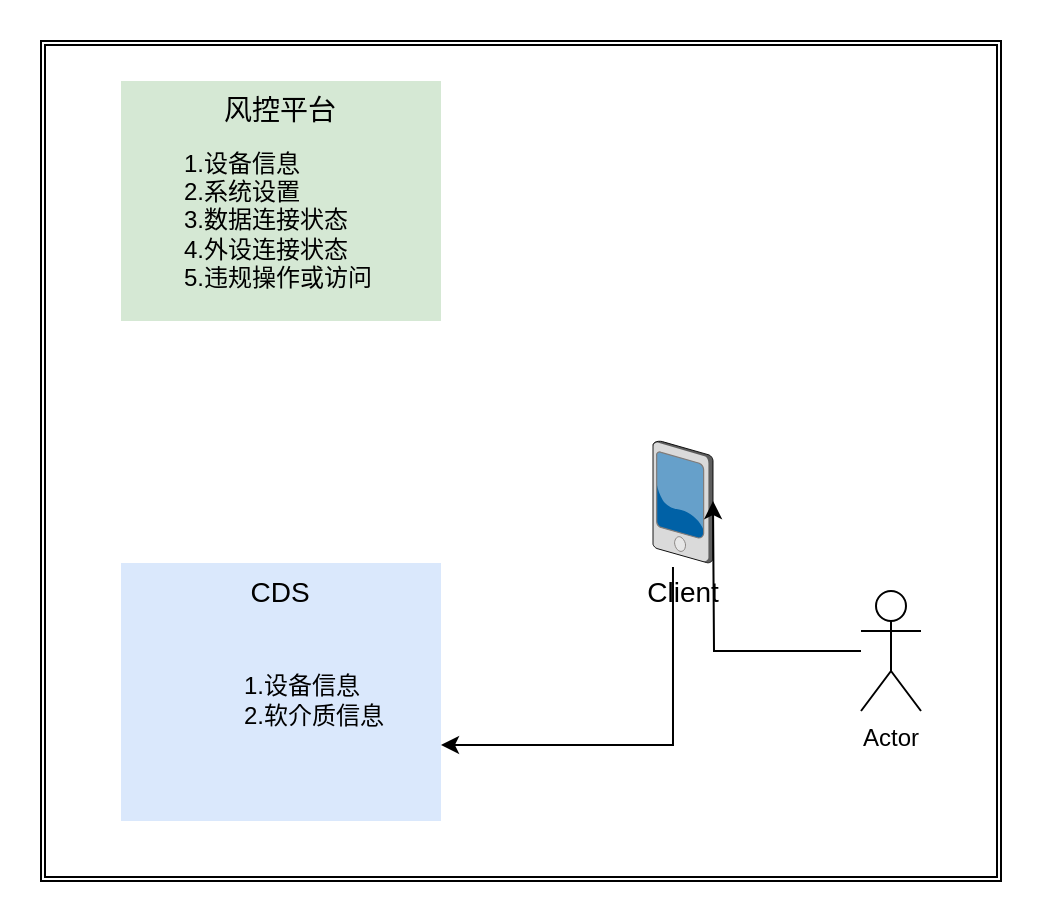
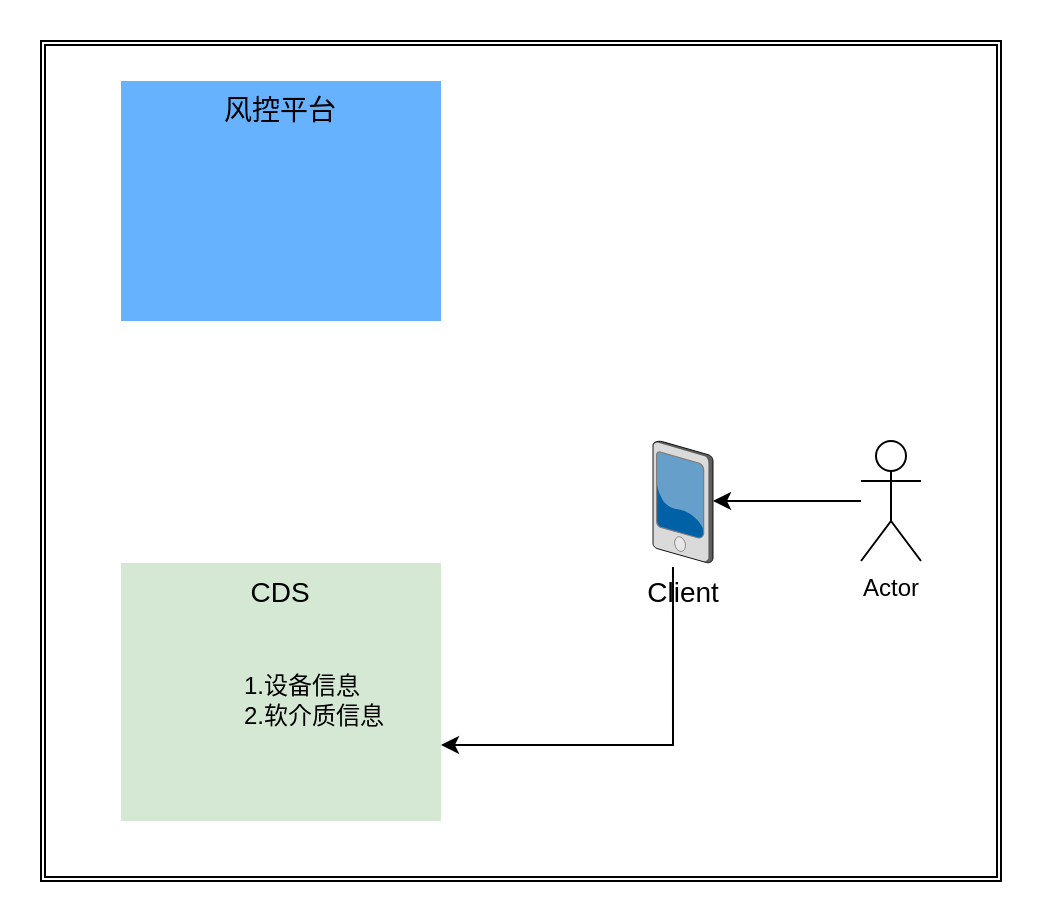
(281, 201) -> (281, 201)
(281, 221) -> none
(891, 651) -> (891, 501)
(281, 692) -> (281, 692)
